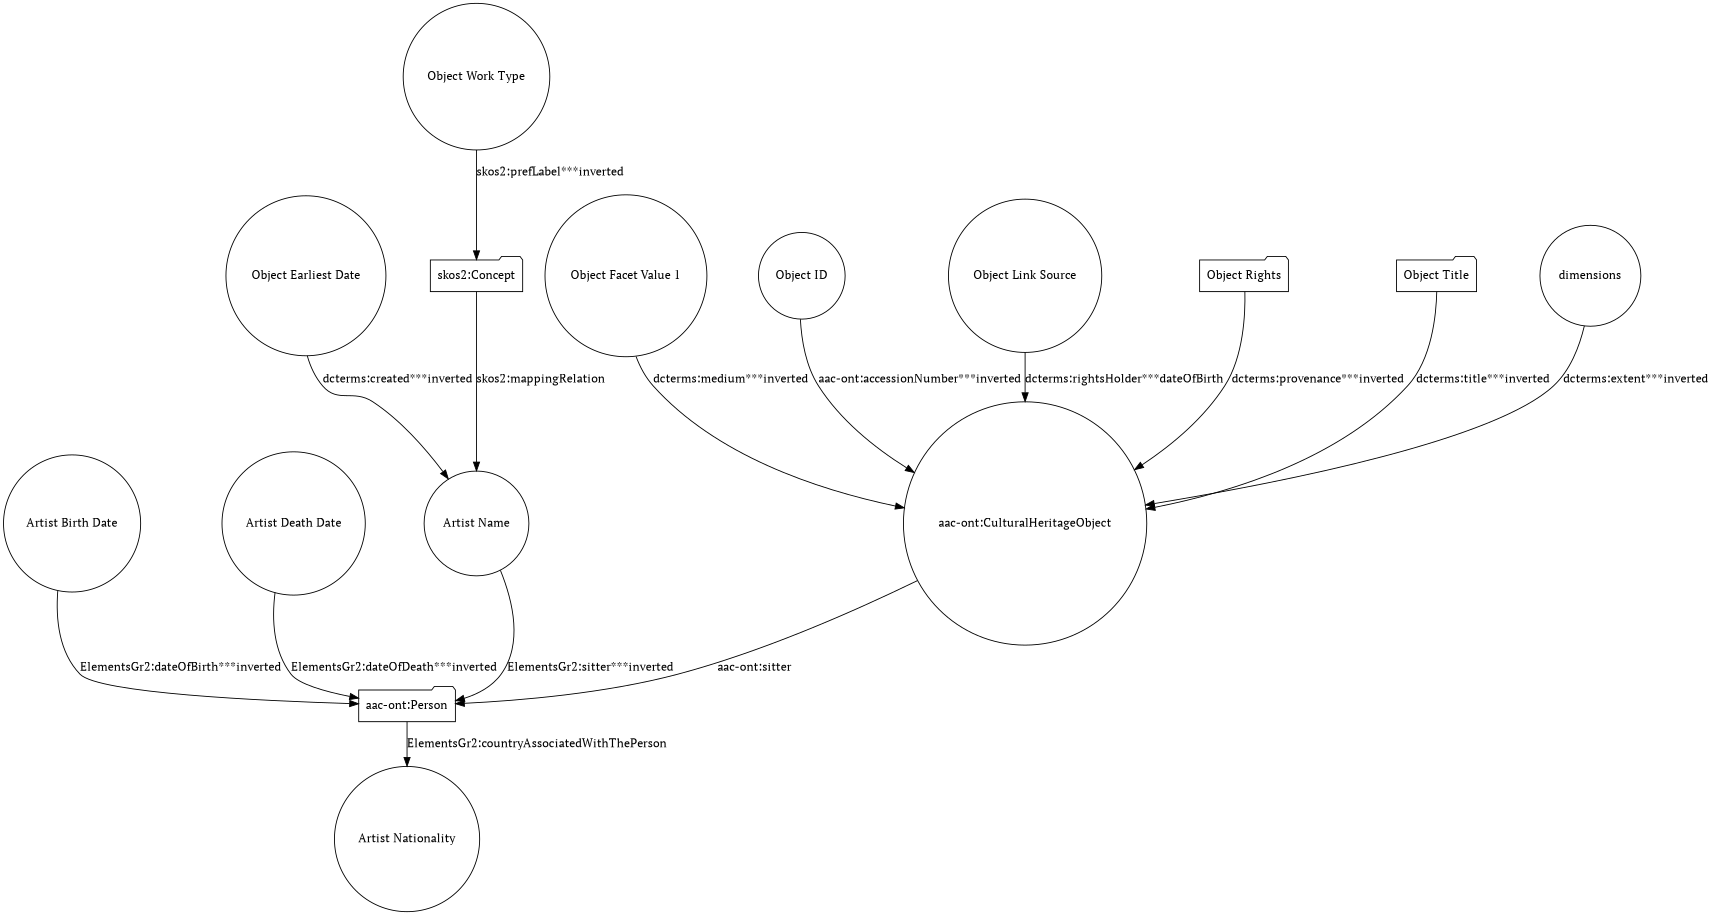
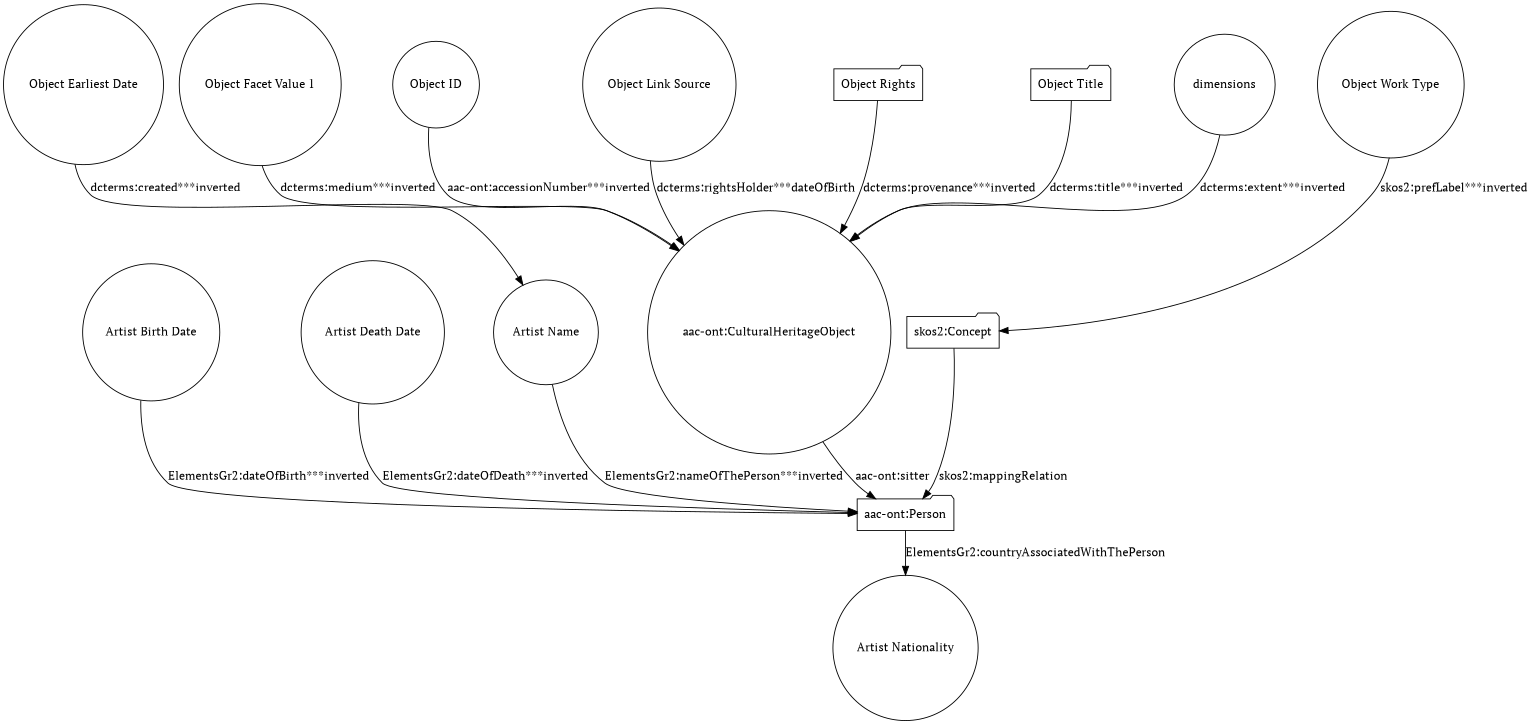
(476, 377) -> (950, 422)
(591, 668) -> (724, 476)
